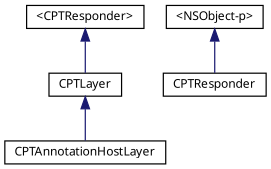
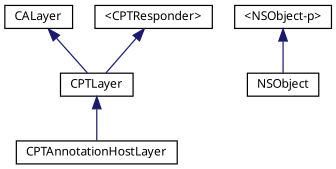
none -> (39, 17)
(215, 85) -> (283, 85)
